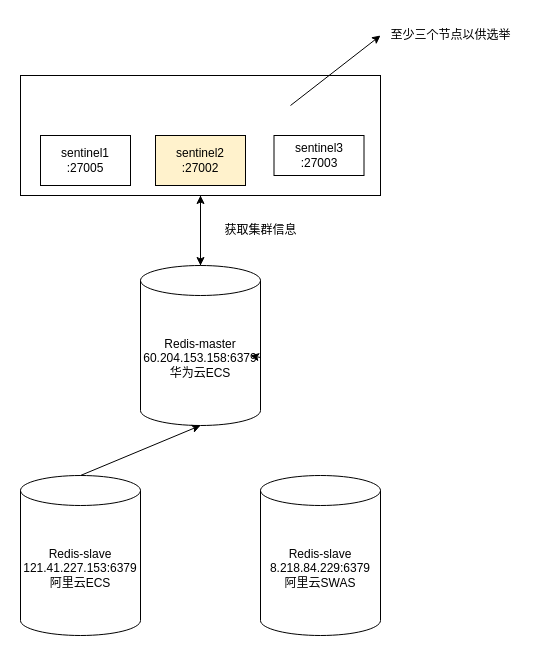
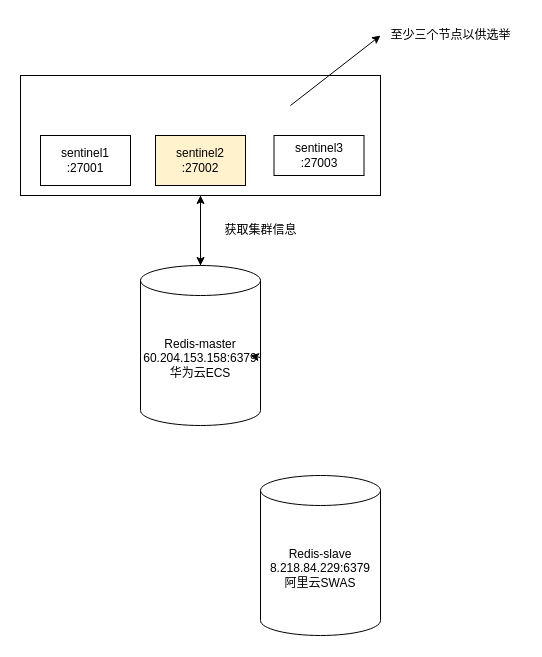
(86, 161) -> (86, 161)
(137, 452) -> none
(81, 556) -> none
